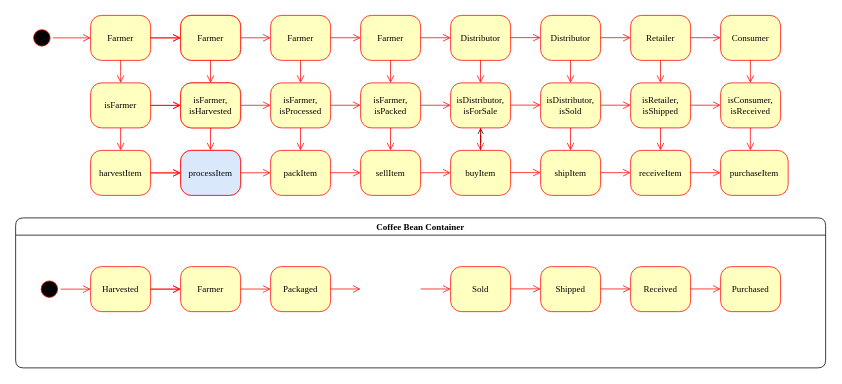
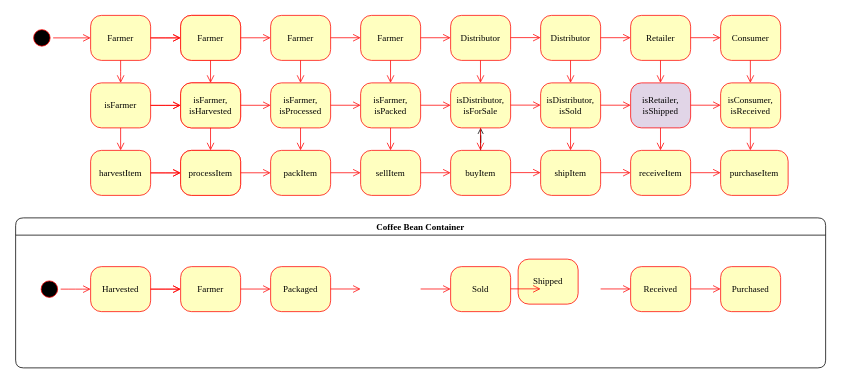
(660, 105) -> (660, 105)
(210, 173) -> (210, 173)
(570, 289) -> (548, 282)
